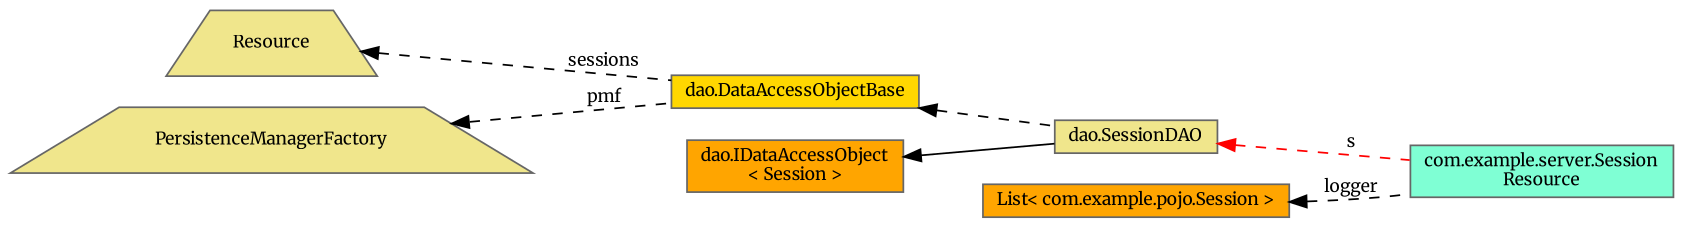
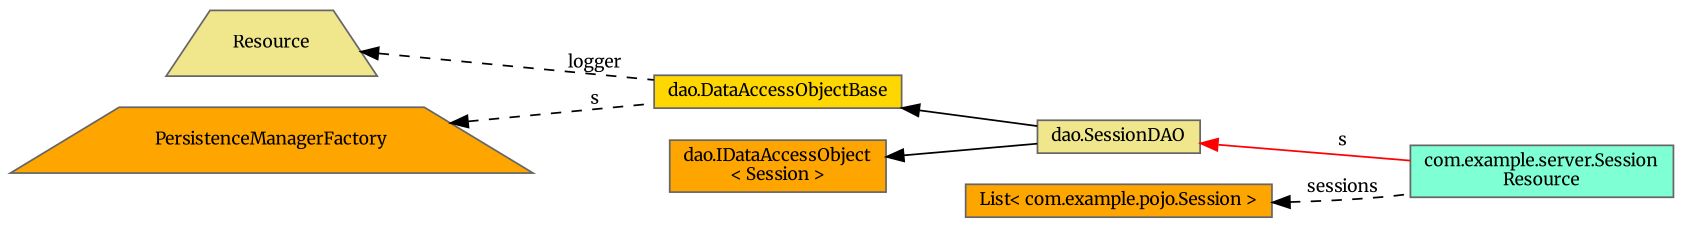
(602, 61) -> (594, 63)
(602, 98) -> (594, 100)
(996, 118) -> (978, 118)
(272, 140) -> (272, 140)
(1322, 153) -> (1314, 153)
(1350, 188) -> (1341, 188)
